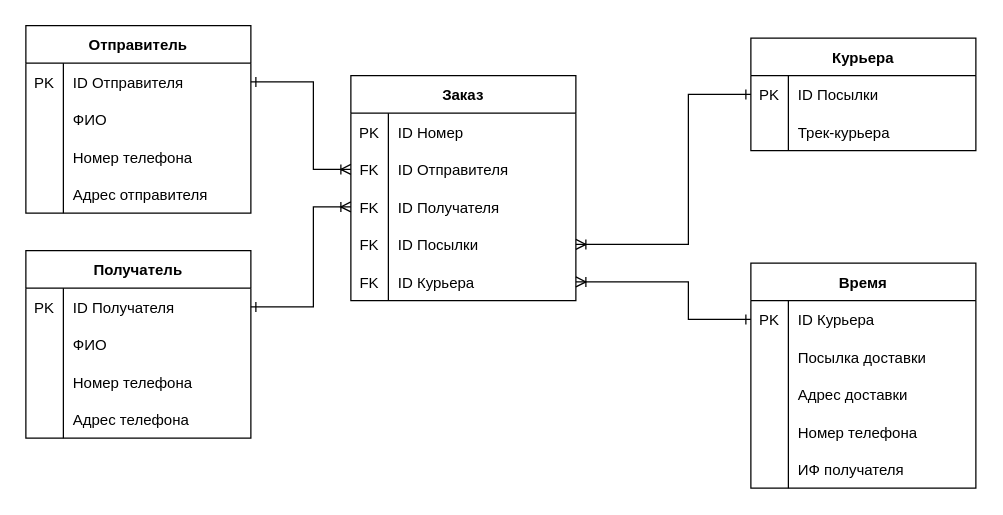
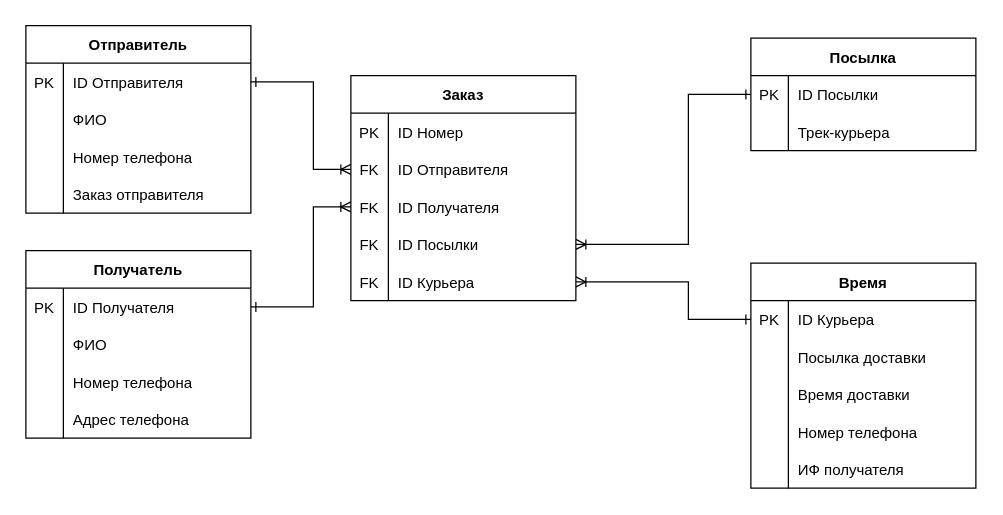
(863, 58) -> (863, 58)
(142, 195) -> (142, 195)
(854, 395) -> (854, 395)
